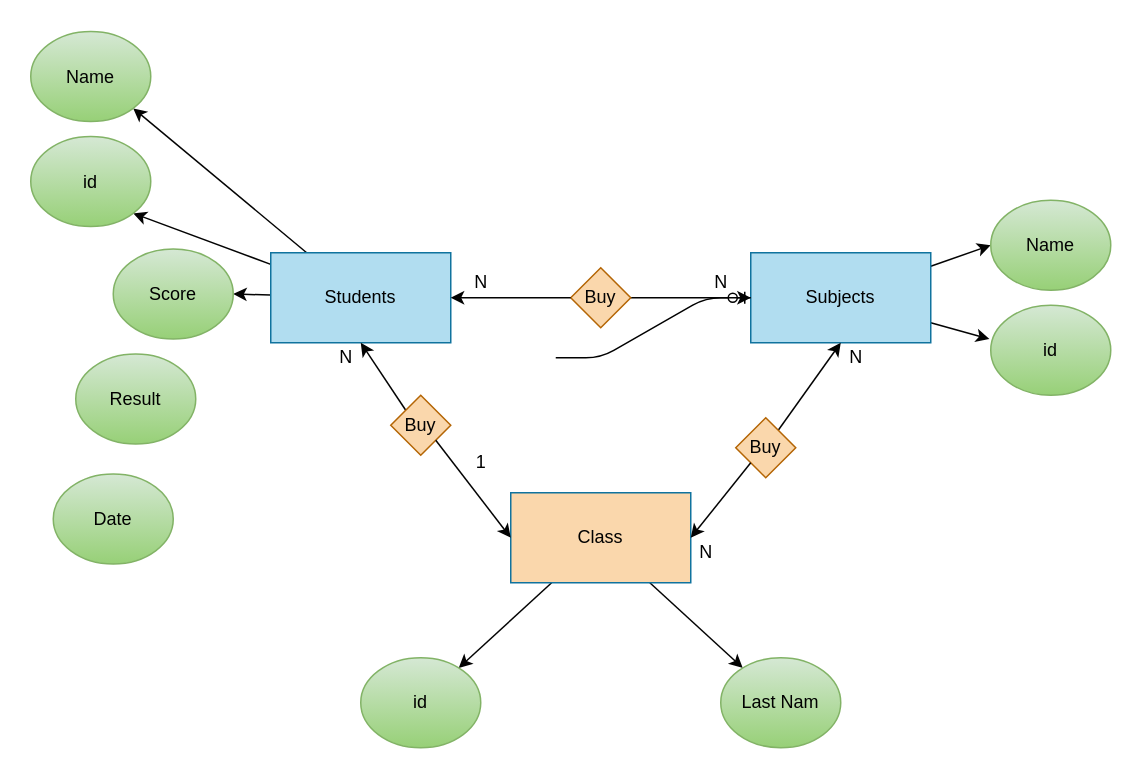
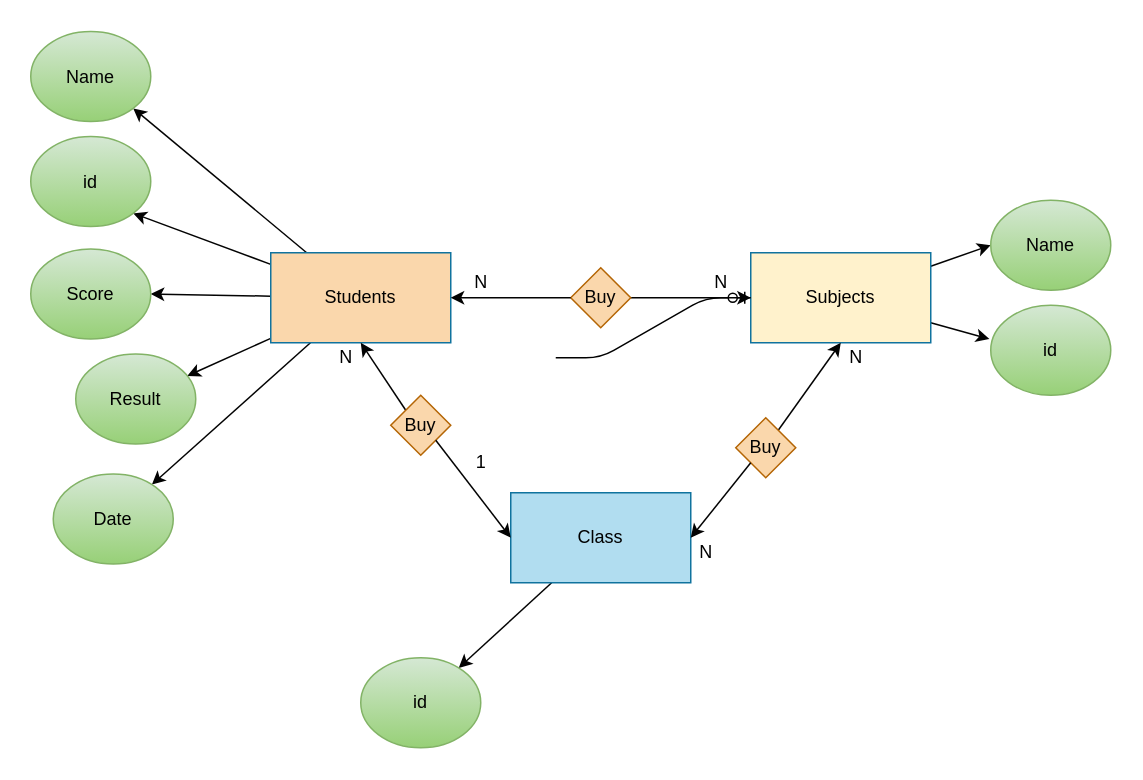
(173, 294) -> (91, 294)
(361, 298) -> (361, 298)
(841, 298) -> (841, 298)
none -> (234, 355)
none -> (235, 410)
(601, 538) -> (601, 538)
(693, 622) -> none
(781, 703) -> none
